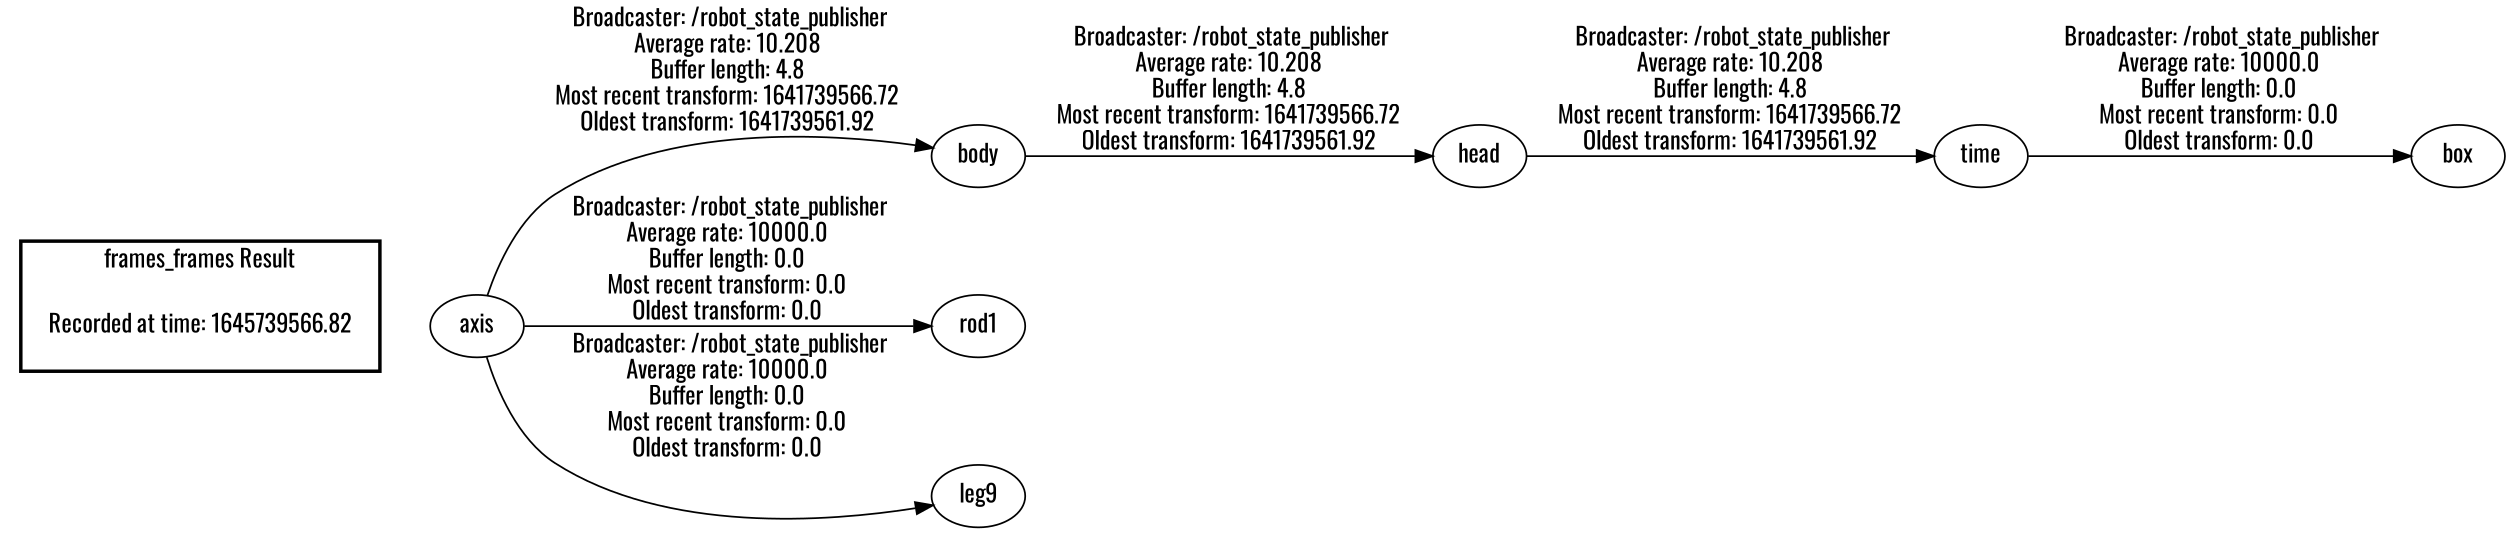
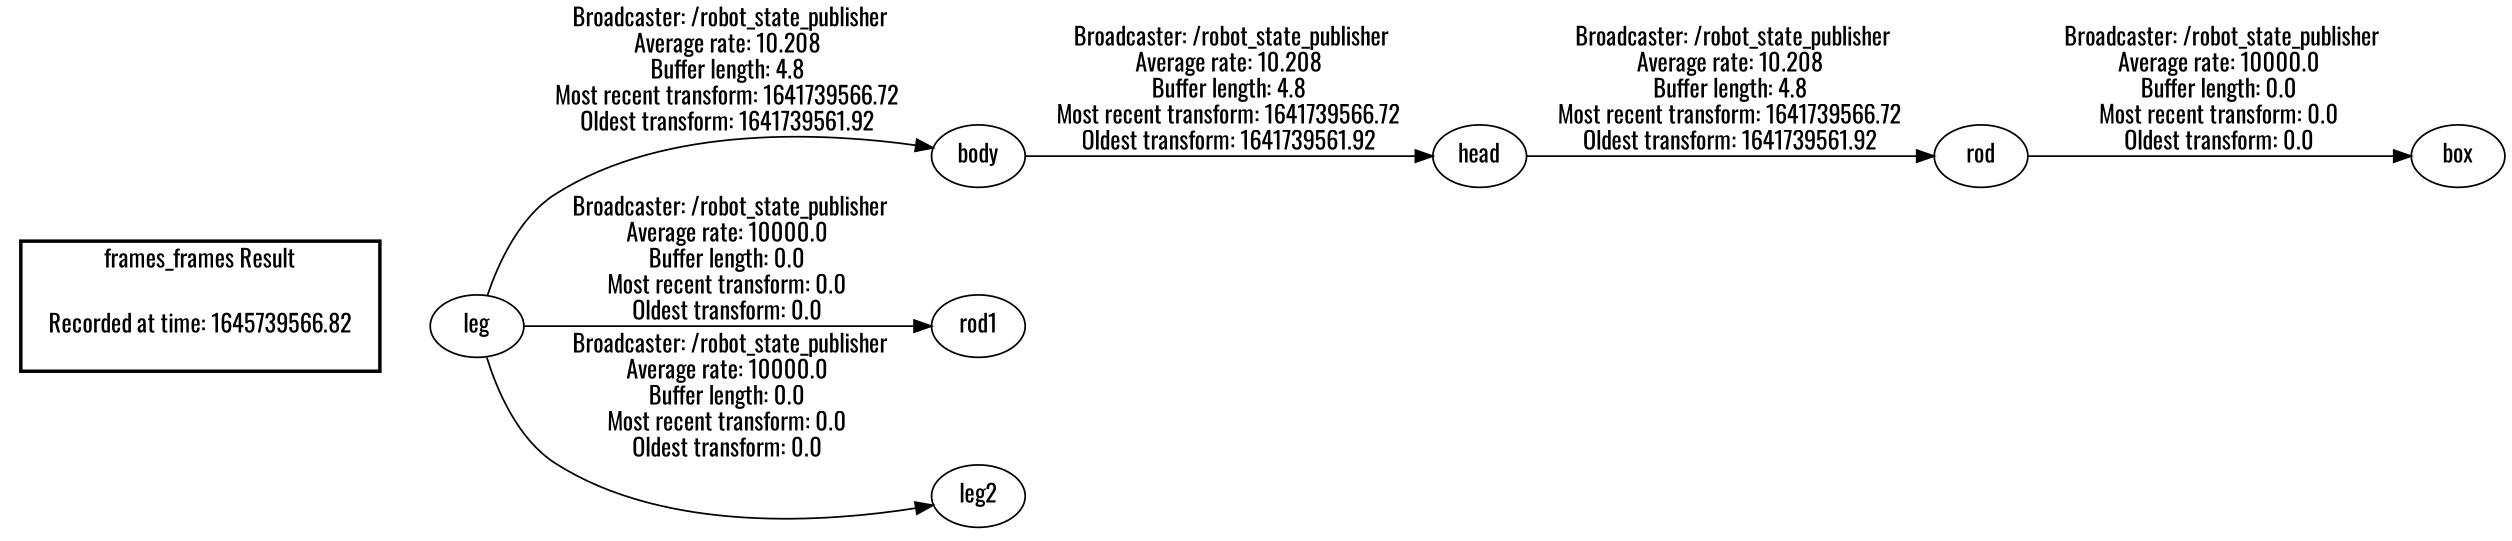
(1981, 156) -> (1981, 156)
(477, 326) -> (477, 326)
(978, 496) -> (978, 496)
